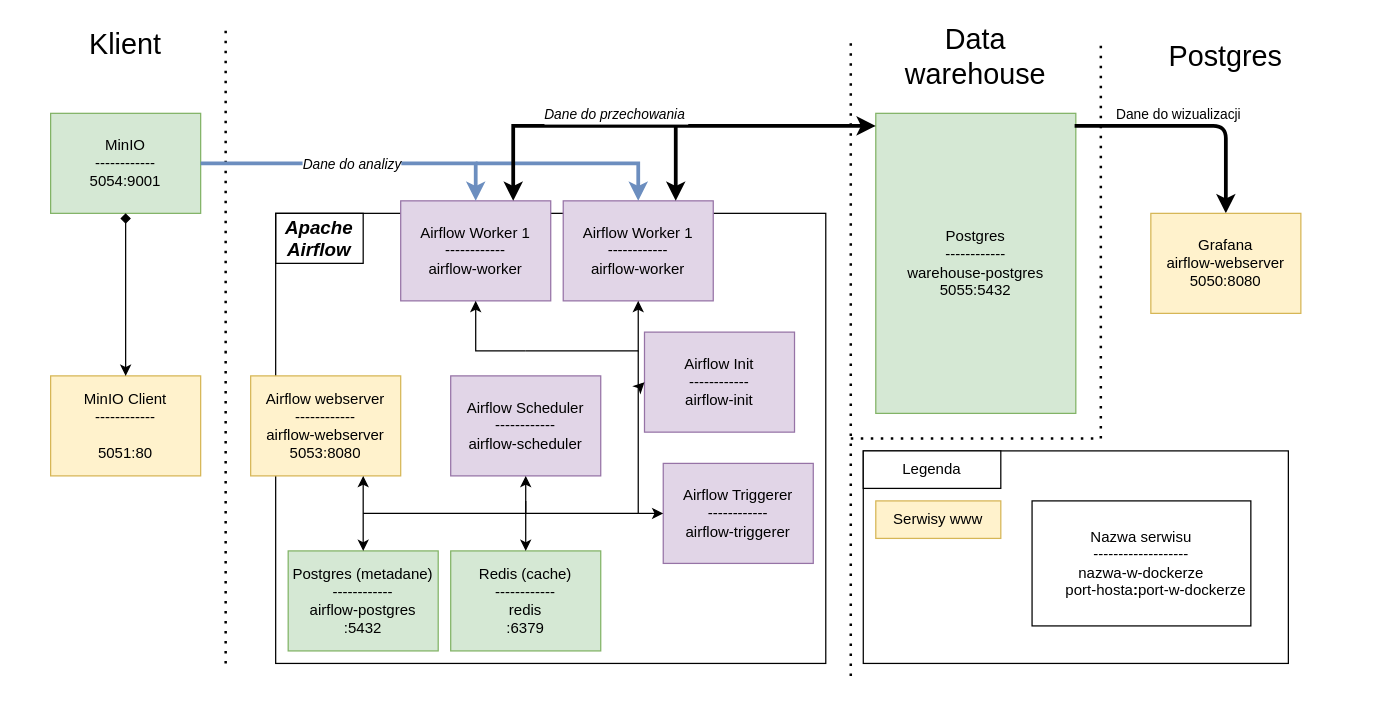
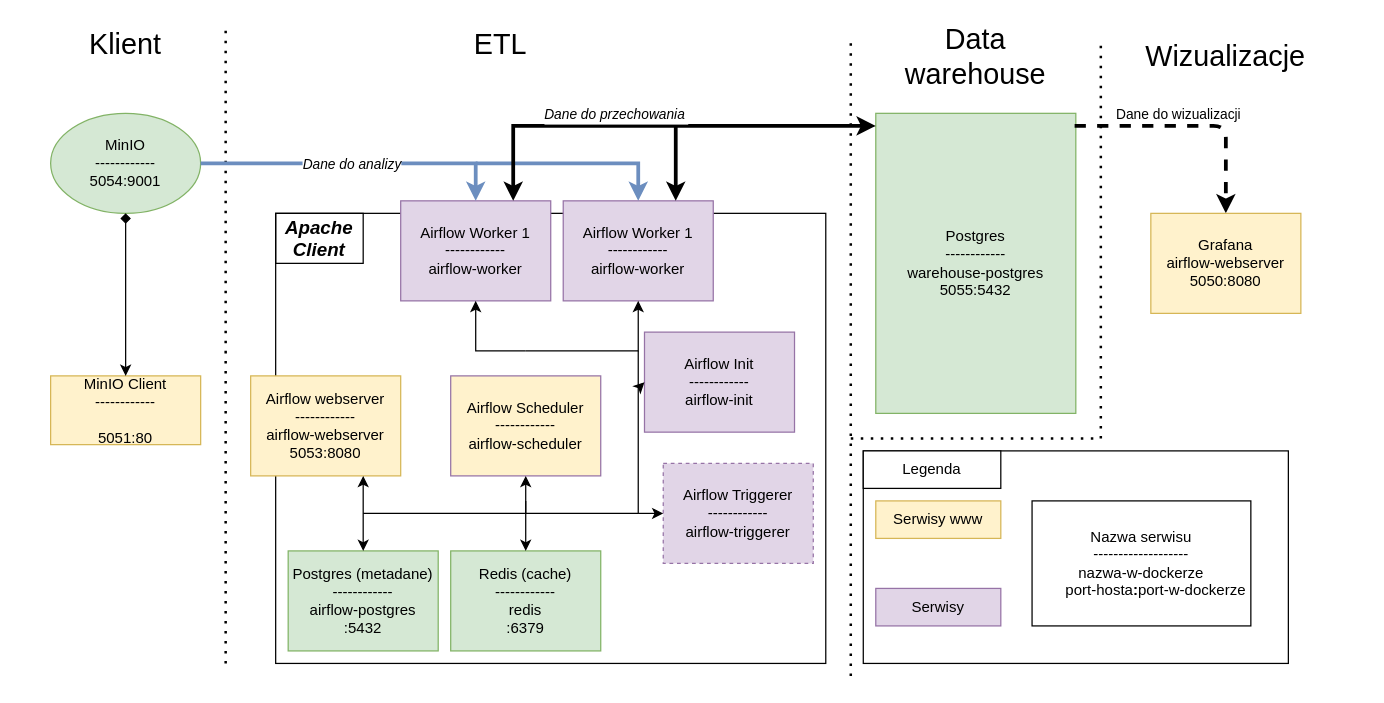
none -> (501, 44)
(1226, 57) -> (1226, 57)
(1211, 126) -> (1211, 126)
(126, 163) -> (126, 163)
(319, 238) -> (319, 238)
(126, 426) -> (126, 410)
(526, 426) -> (526, 426)
(738, 513) -> (738, 513)
none -> (938, 607)
